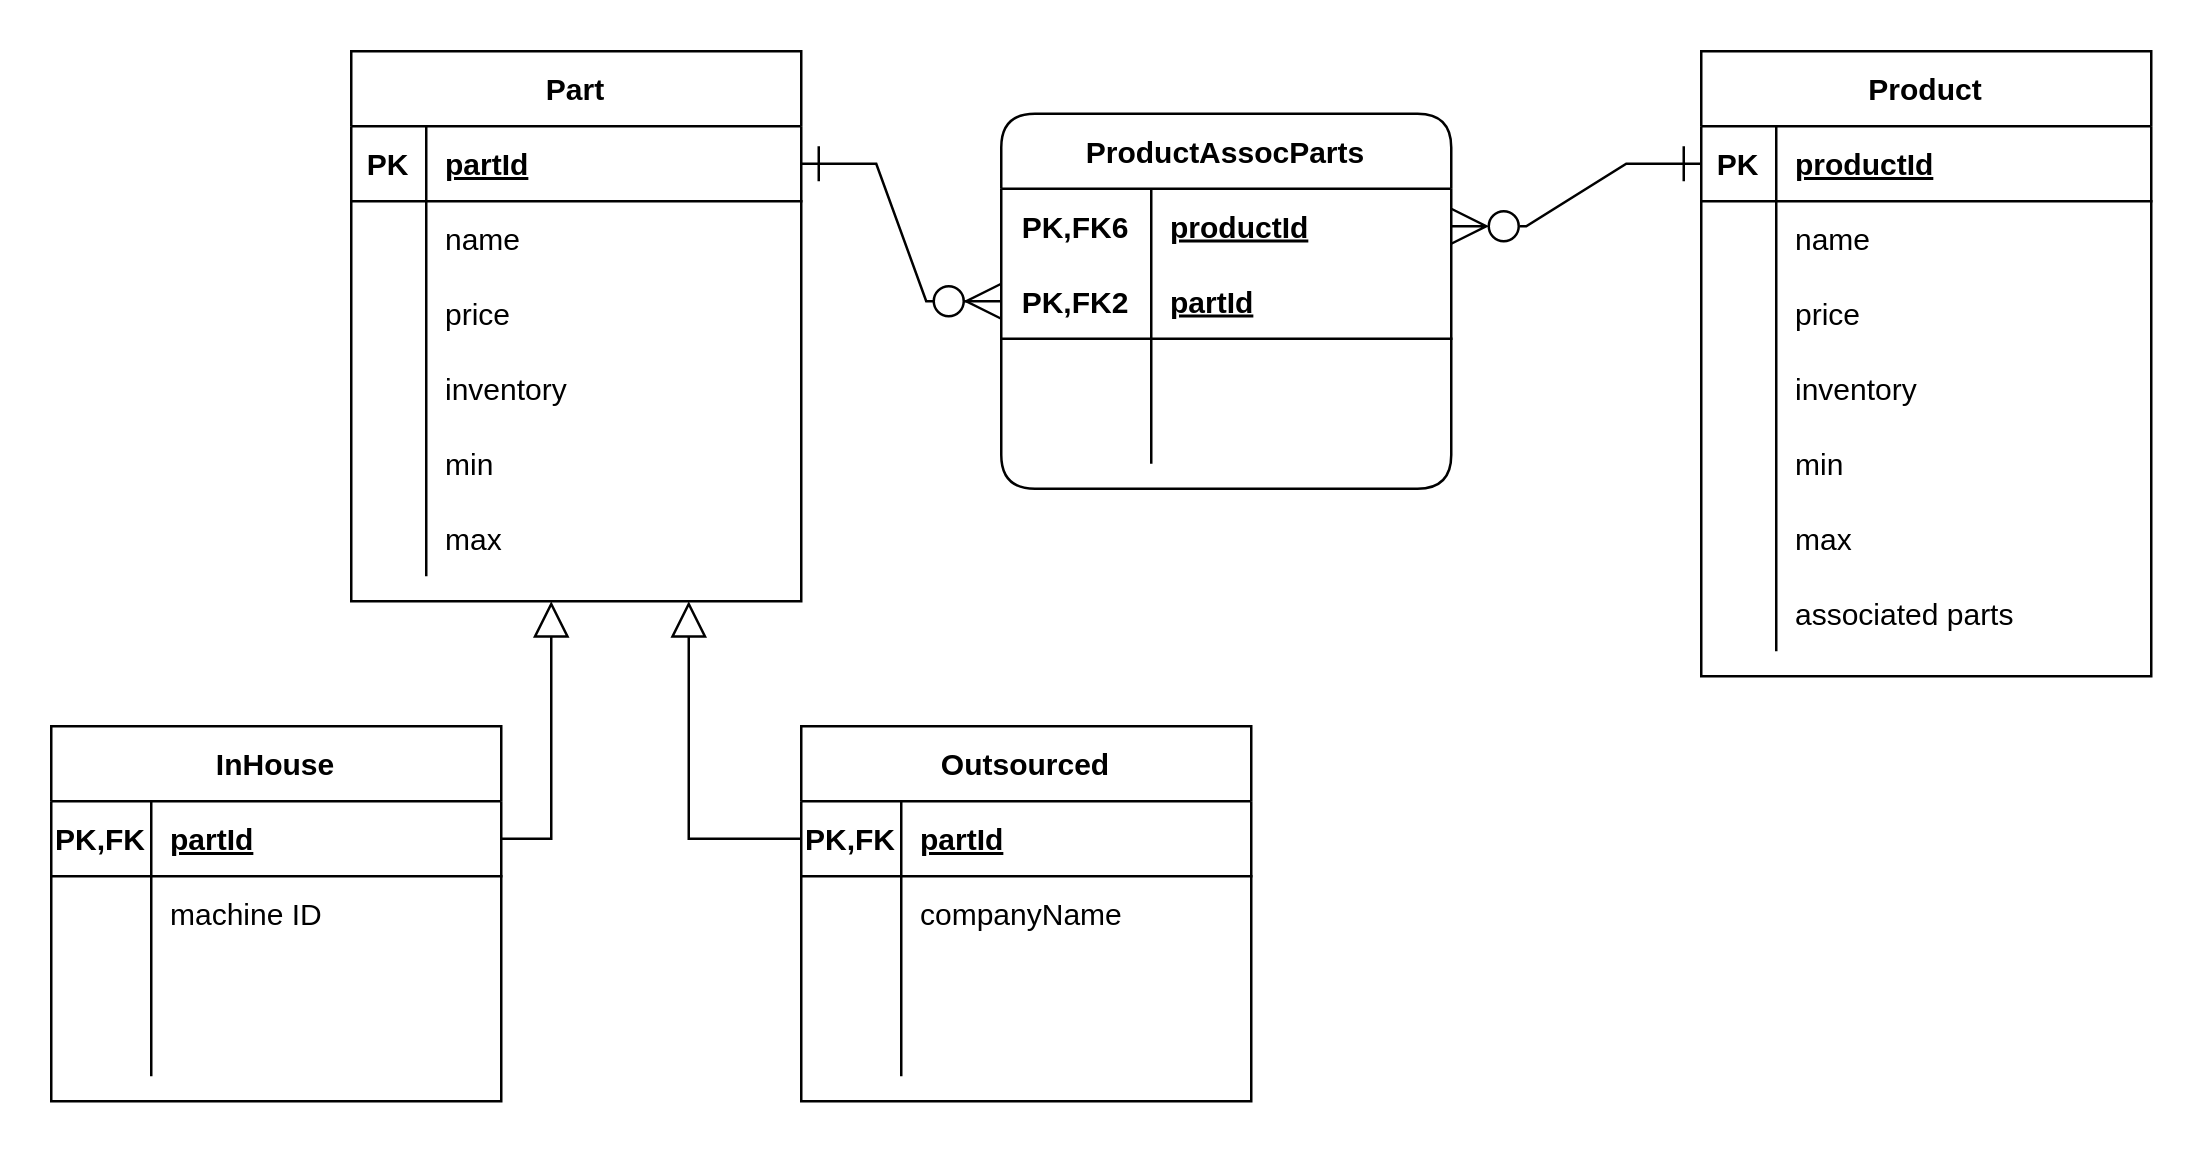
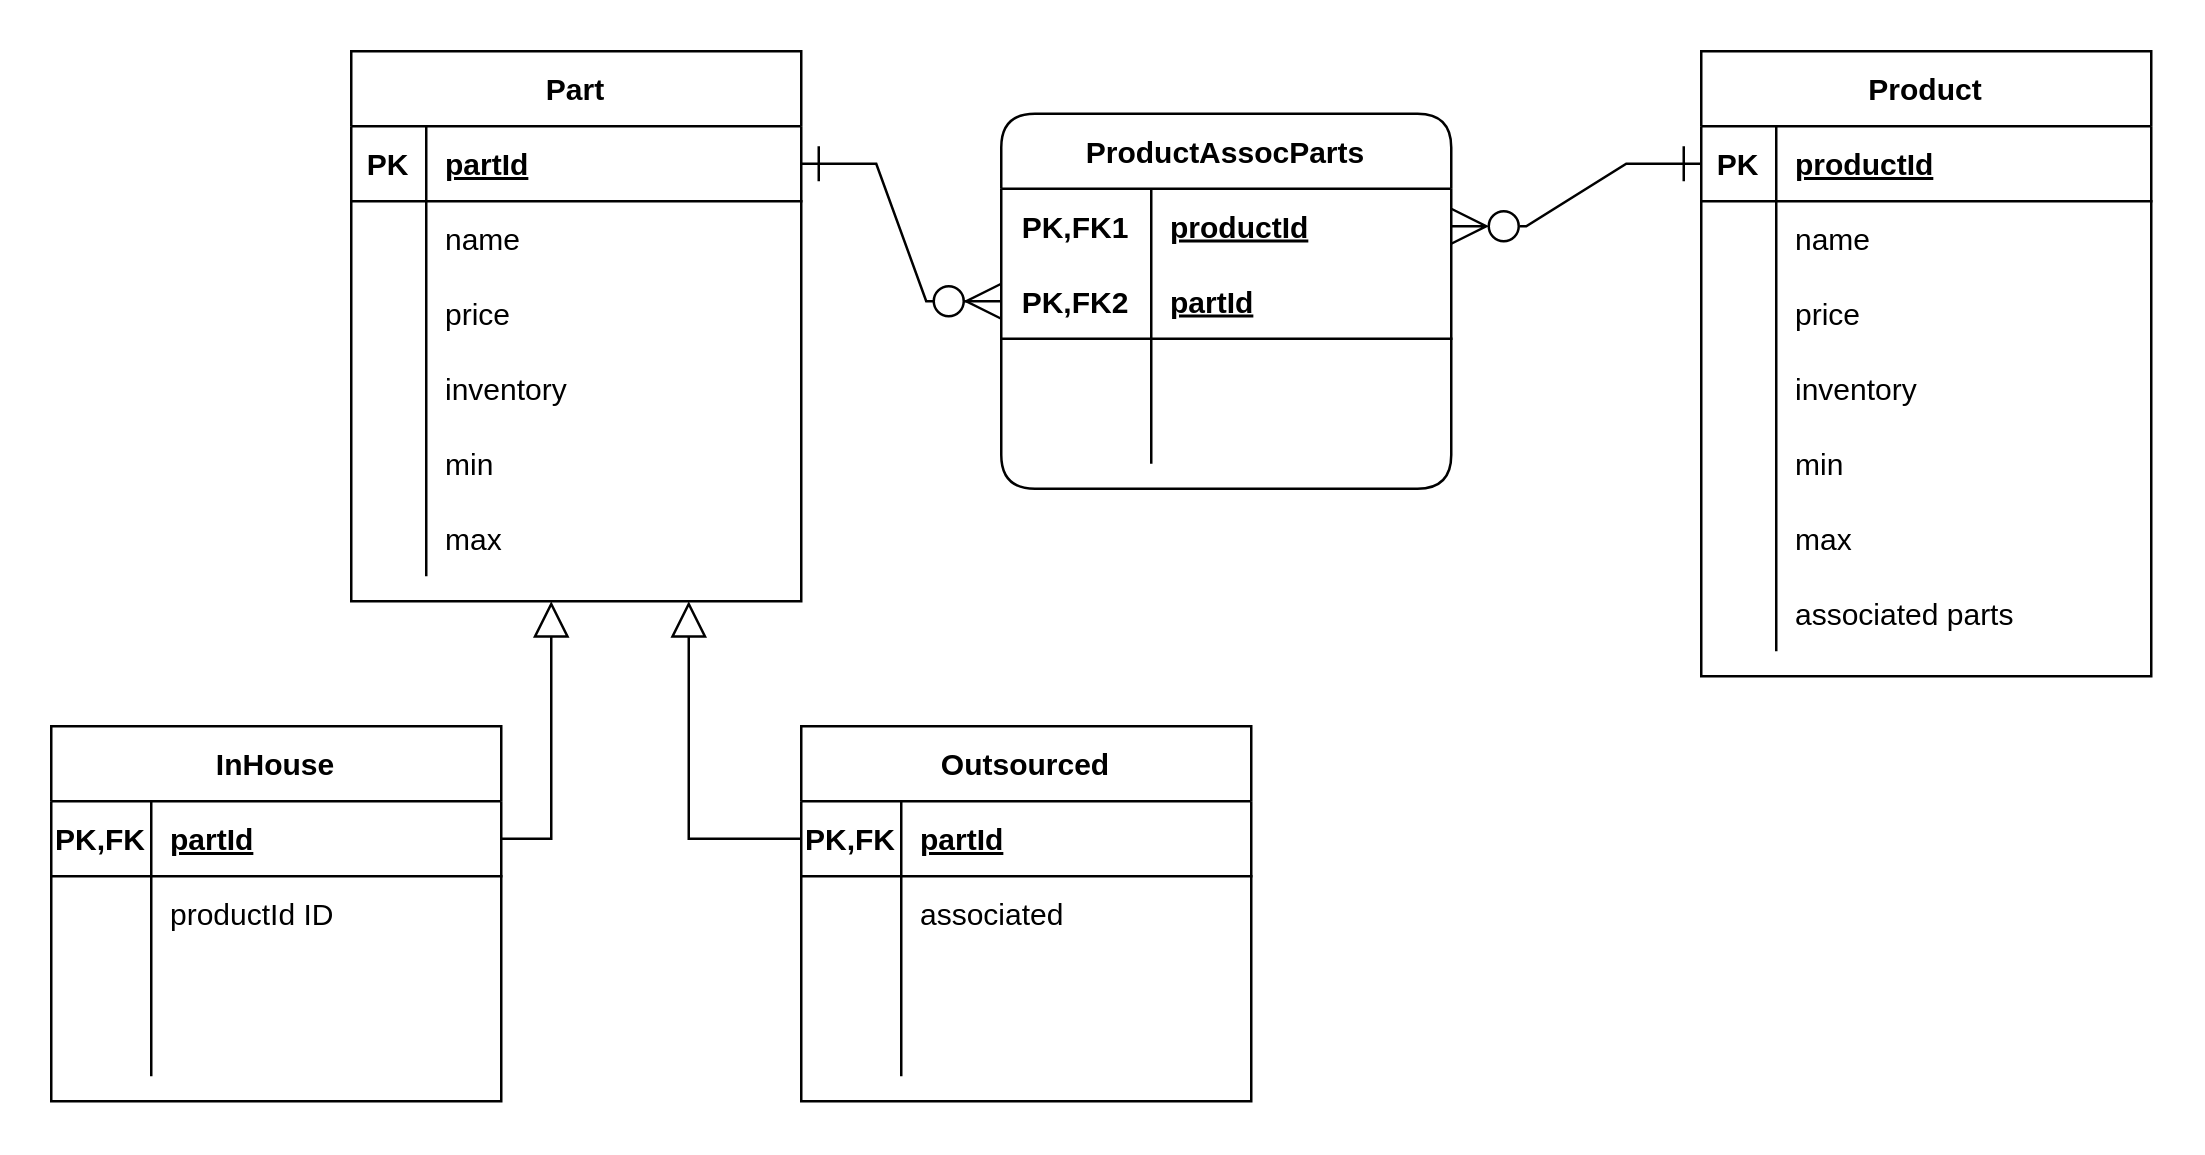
(1075, 228) -> (1075, 228)
(246, 915) -> (267, 915)
(1012, 915) -> (1000, 915)
